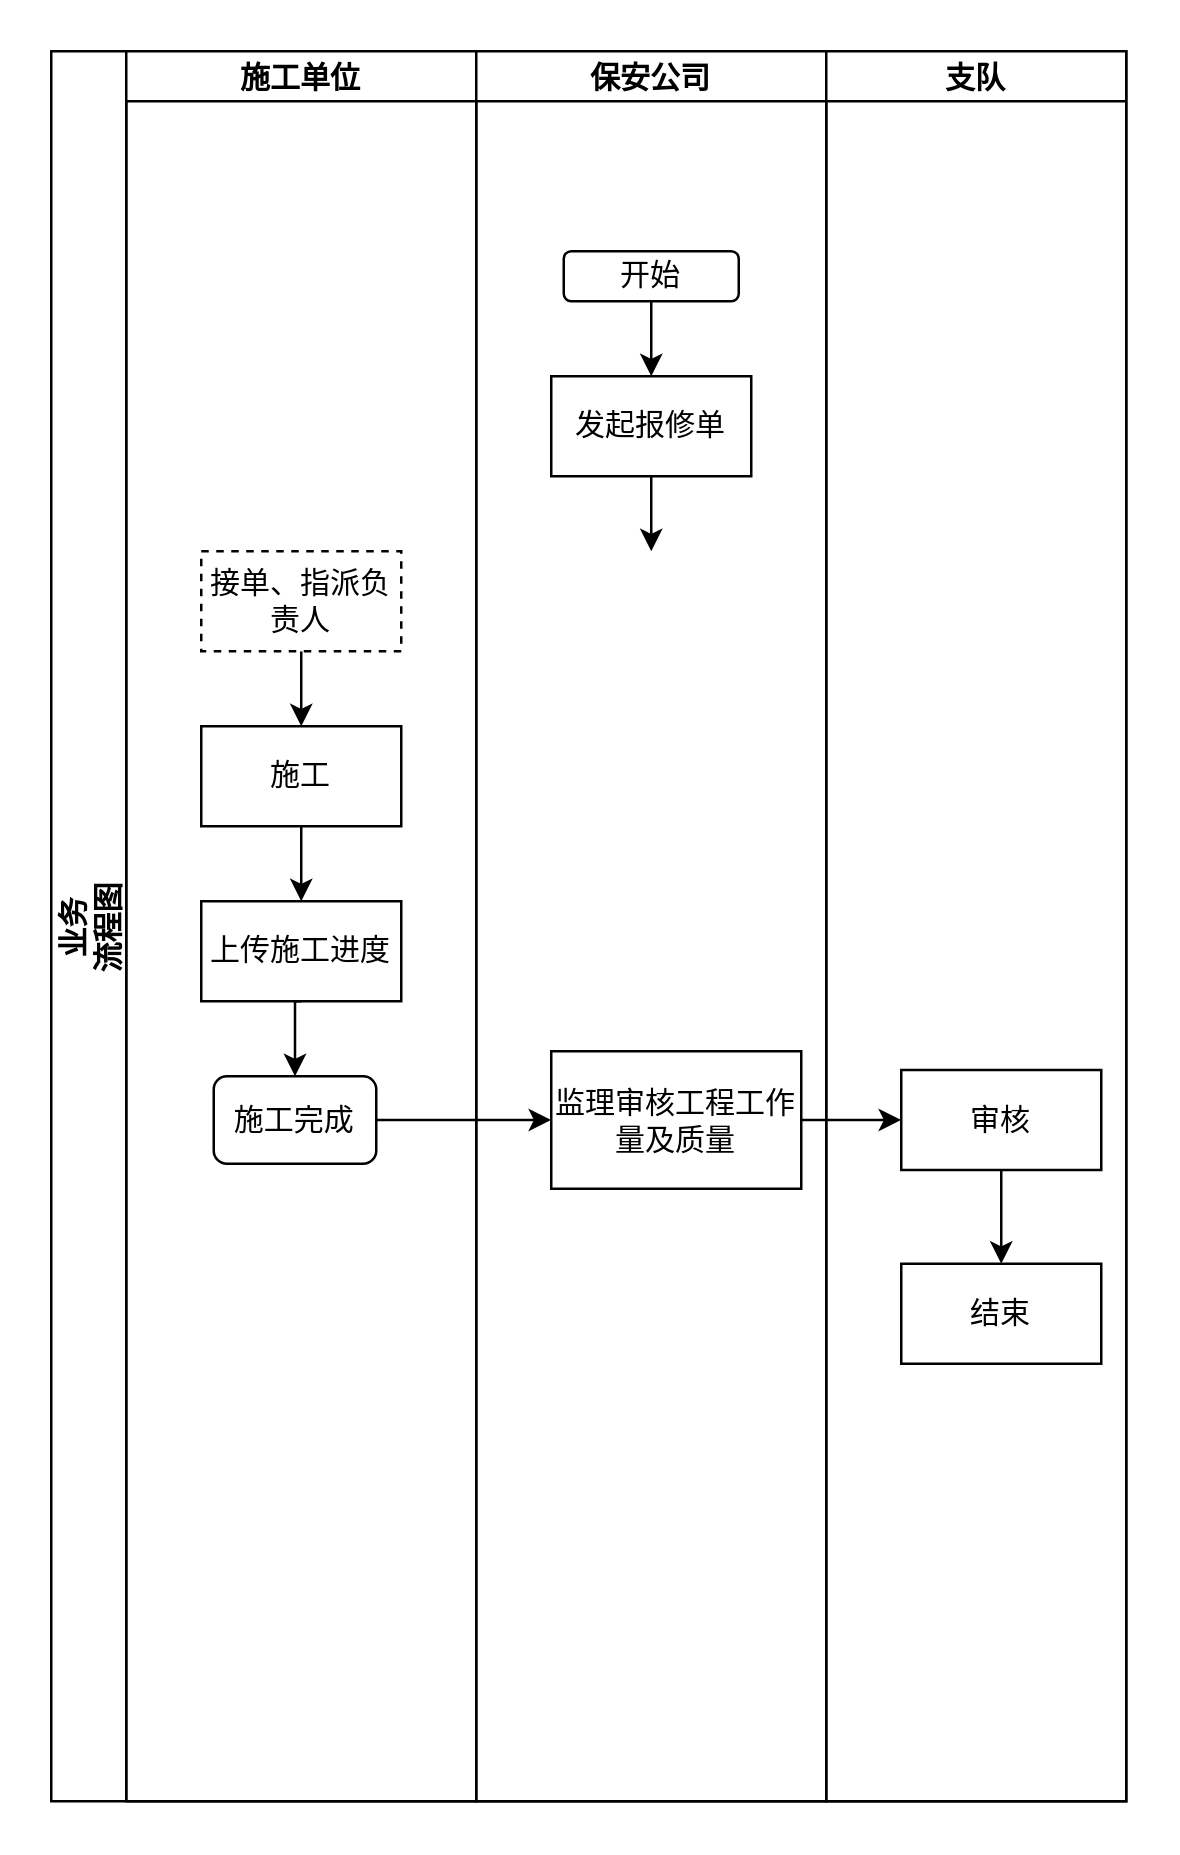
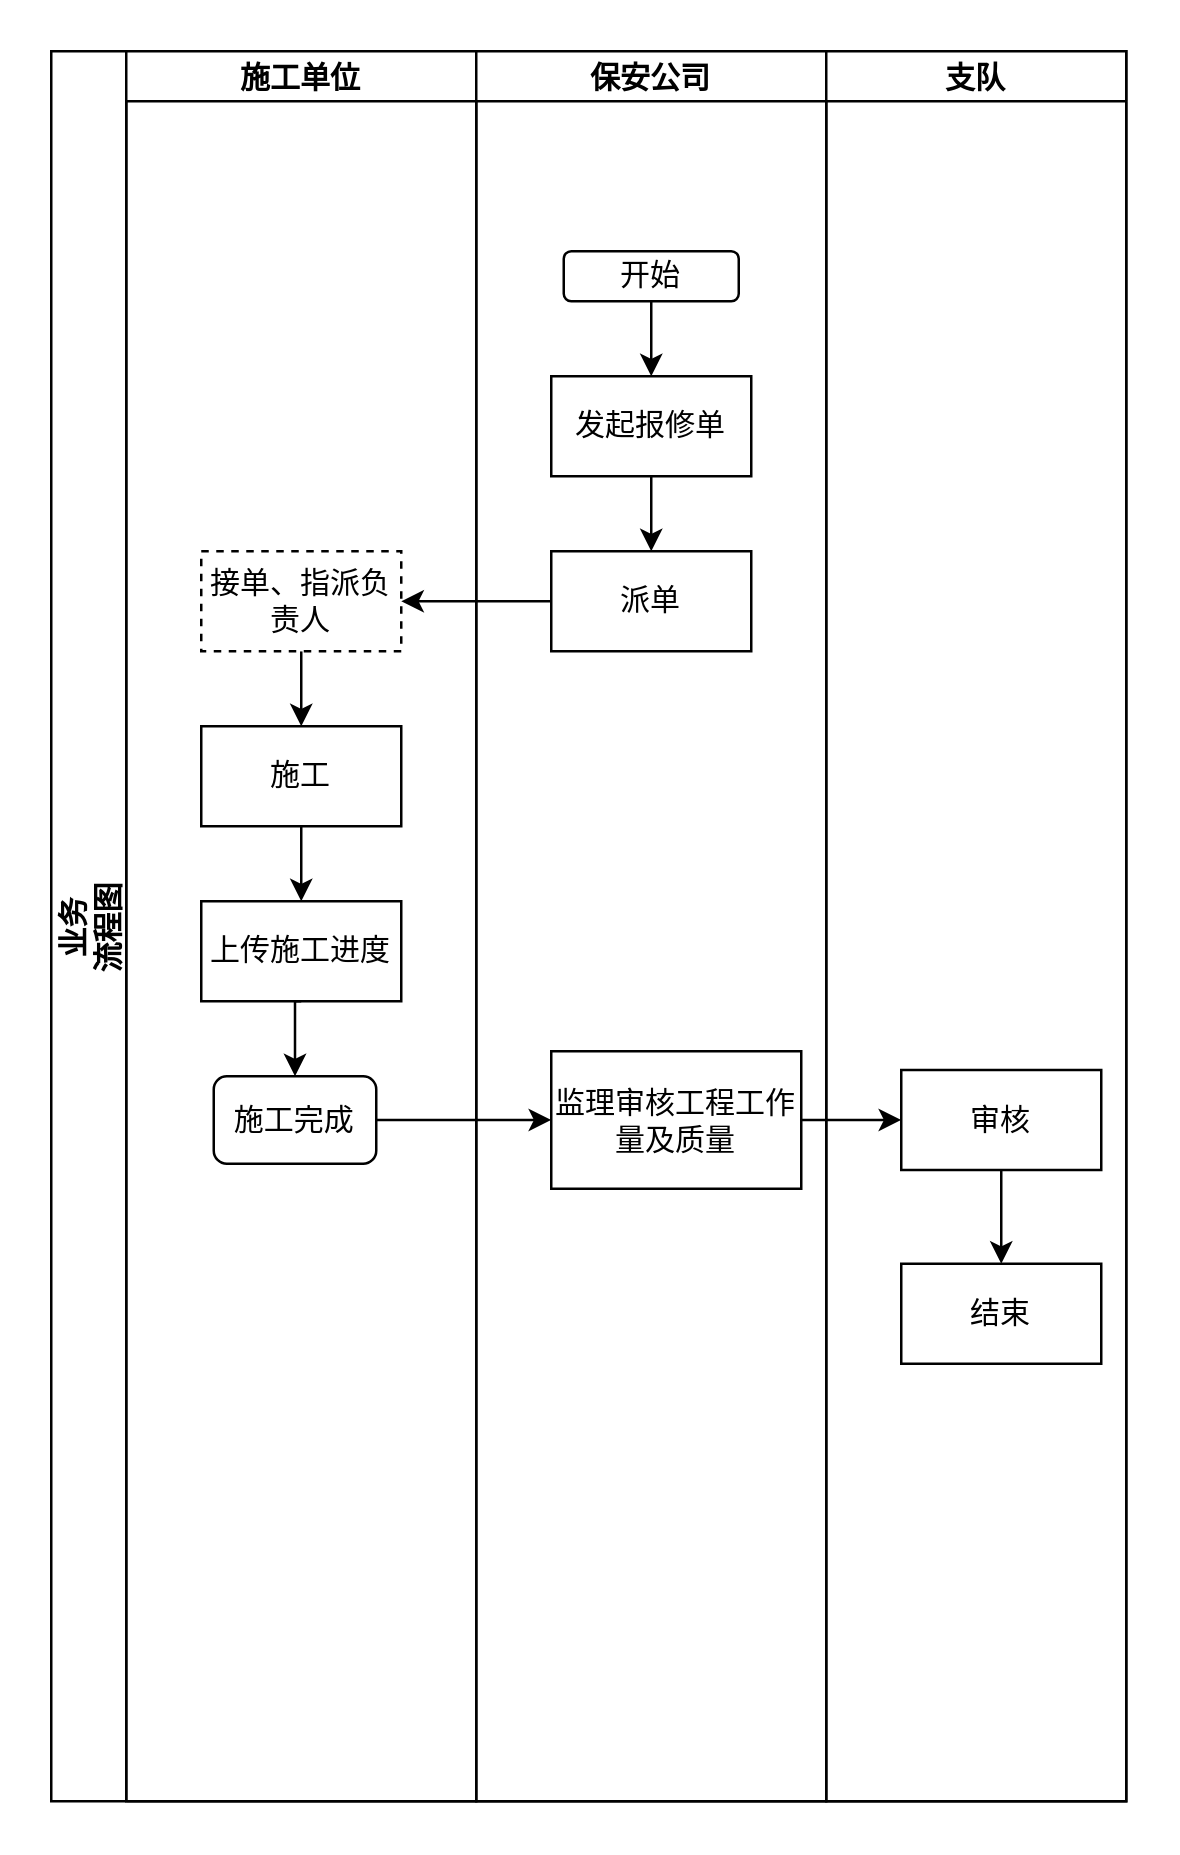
none -> (516, 601)
none -> (651, 601)
